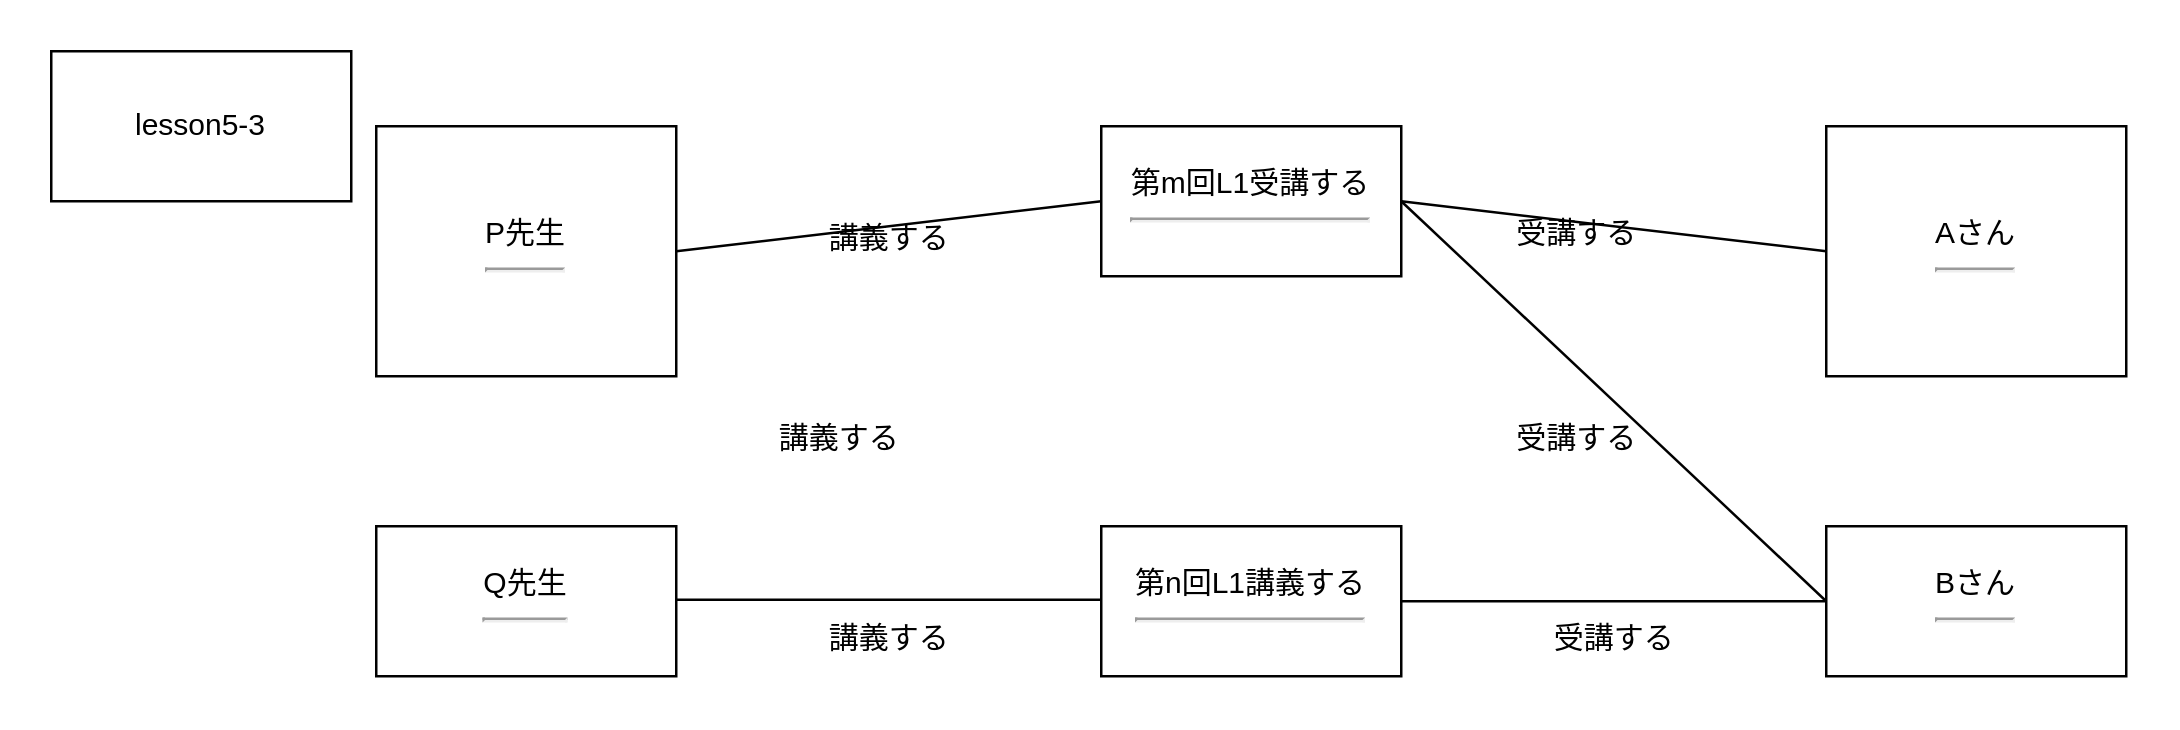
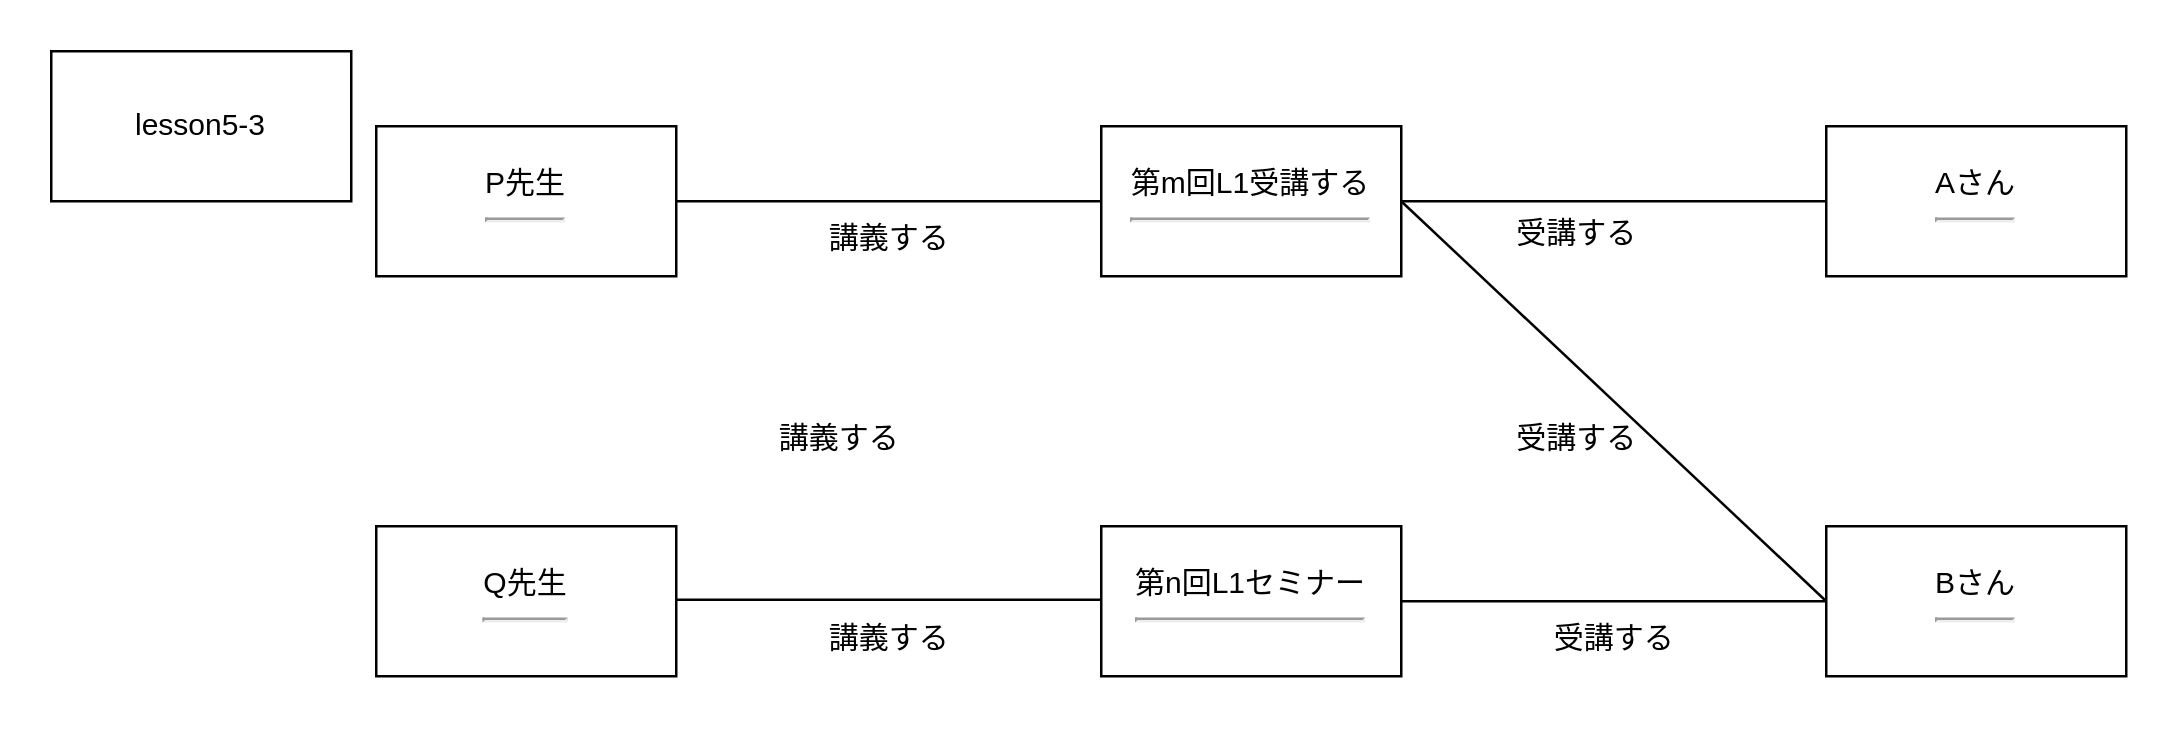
(526, 251) -> (526, 201)
(1976, 251) -> (1976, 201)
(1251, 601) -> (1251, 601)
